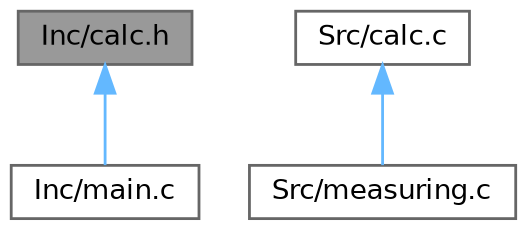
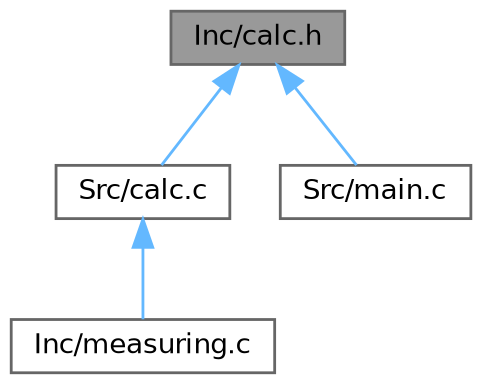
none -> (191, 126)
(105, 192) -> (376, 192)
(383, 192) -> (143, 346)
